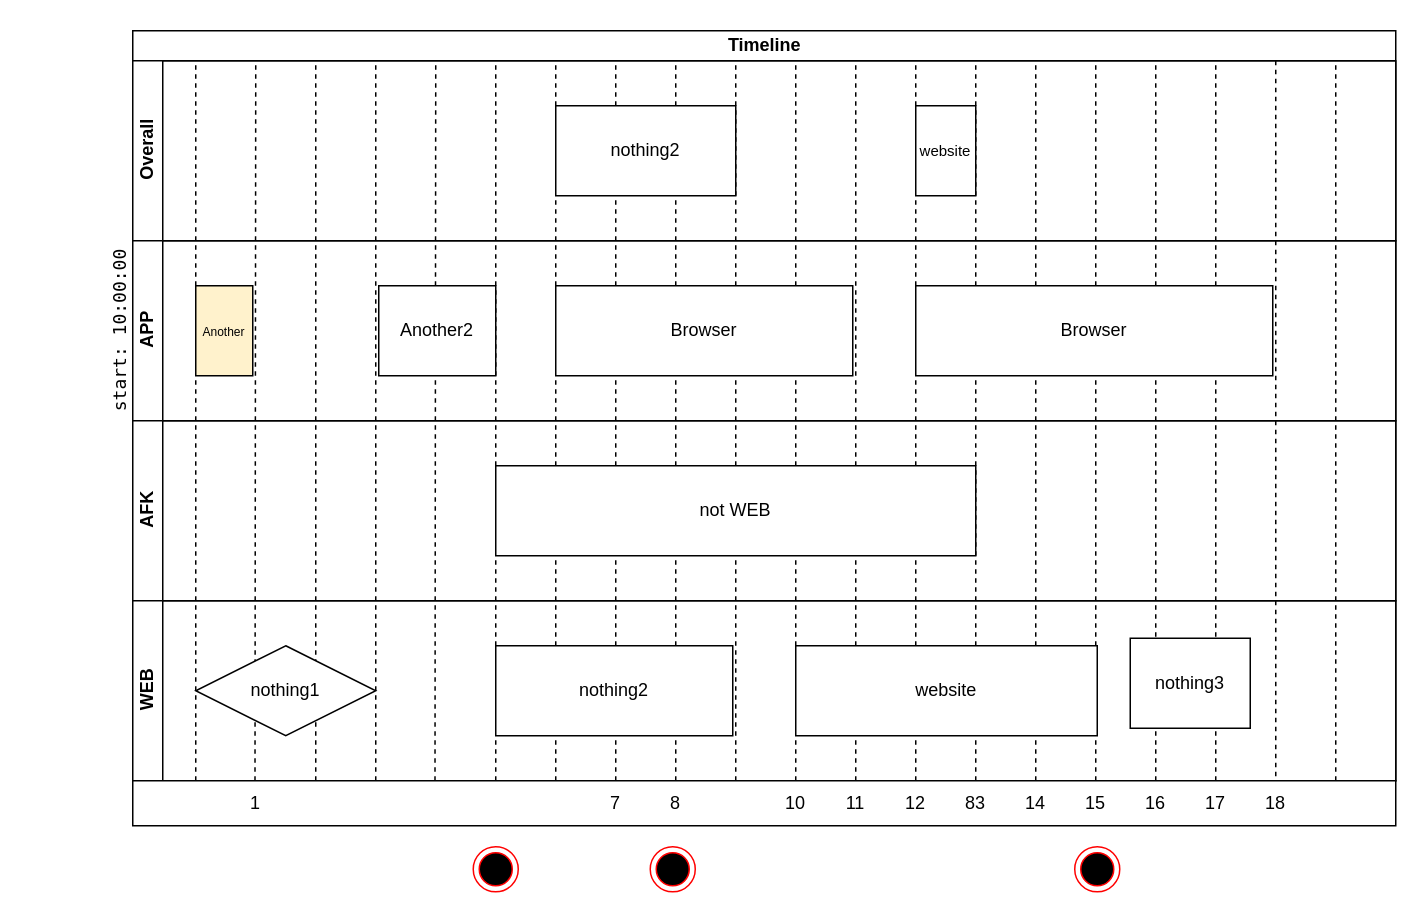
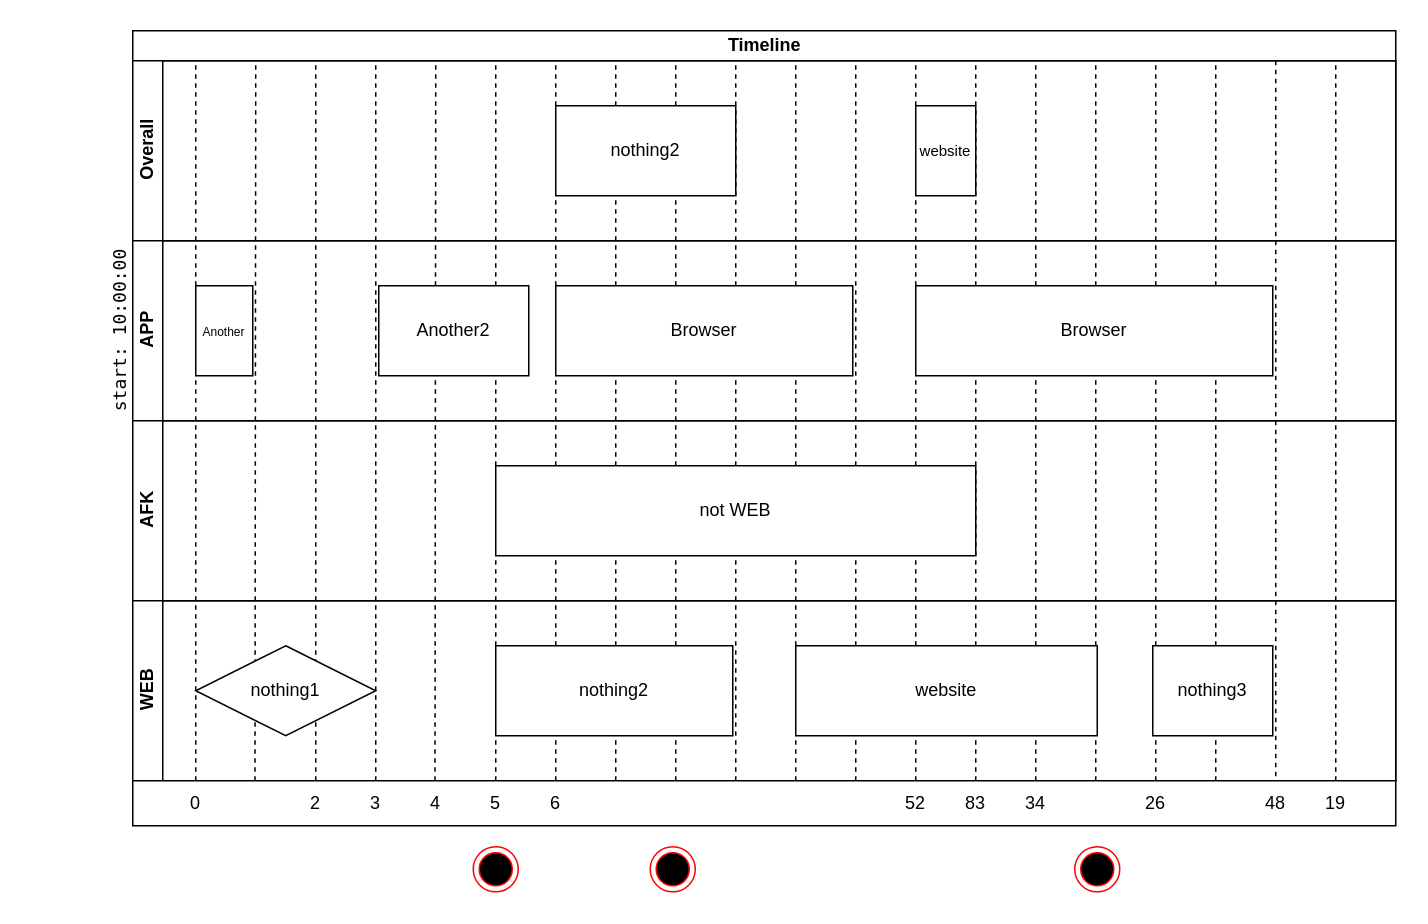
(224, 331) -> (224, 331)
(437, 331) -> (454, 331)
(1190, 683) -> (1213, 691)
none -> (196, 803)
(256, 803) -> none
none -> (316, 803)
none -> (376, 803)
none -> (436, 803)
none -> (496, 803)
none -> (556, 803)
(616, 803) -> none
(676, 803) -> none
(796, 803) -> none
(856, 803) -> none
(916, 803) -> (916, 803)
(1036, 803) -> (1036, 803)
(1096, 803) -> none
(1156, 803) -> (1156, 803)
(1216, 803) -> none
(1276, 803) -> (1276, 803)
none -> (1336, 803)
